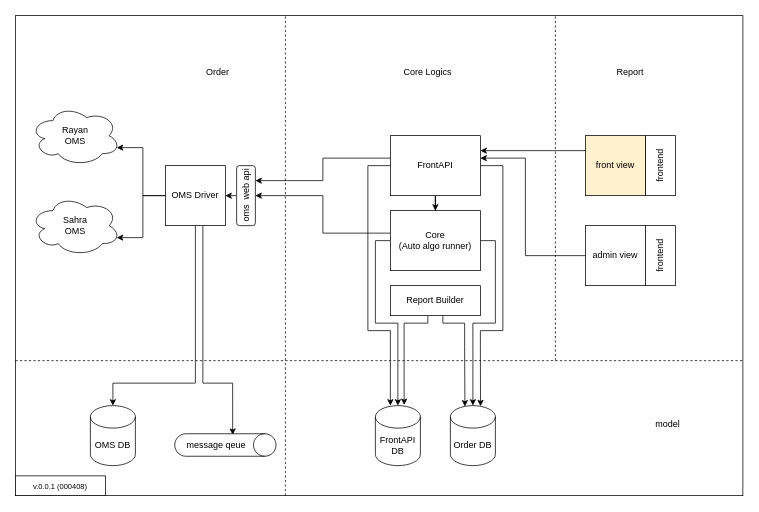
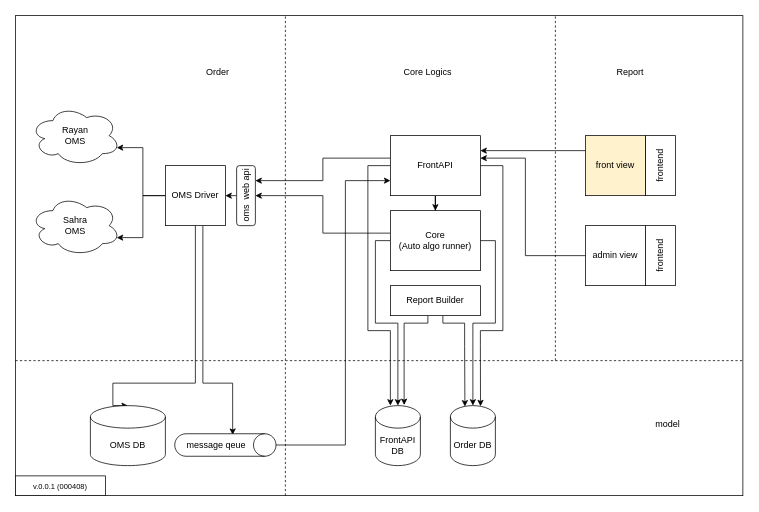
none -> (345, 294)
(113, 435) -> (128, 435)
